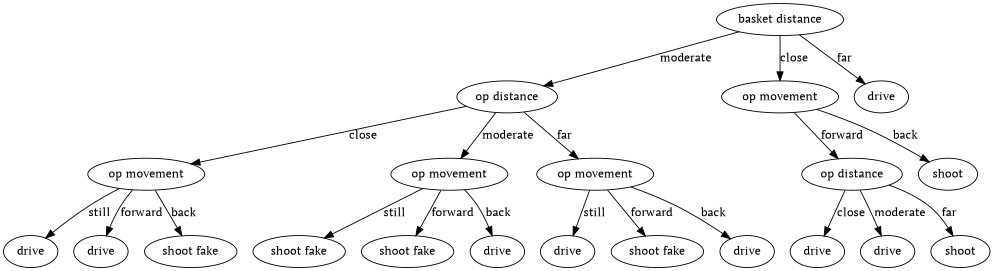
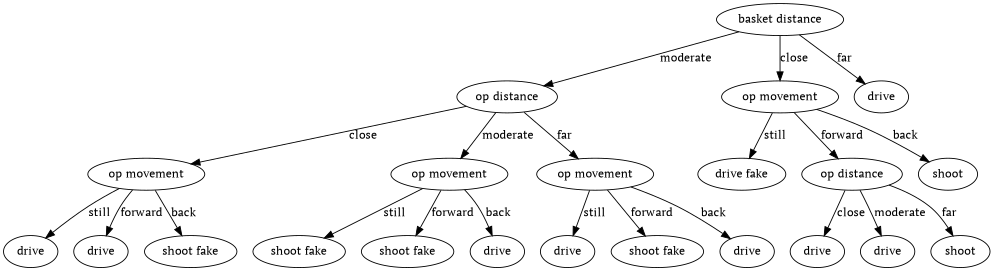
none -> (742, 174)
